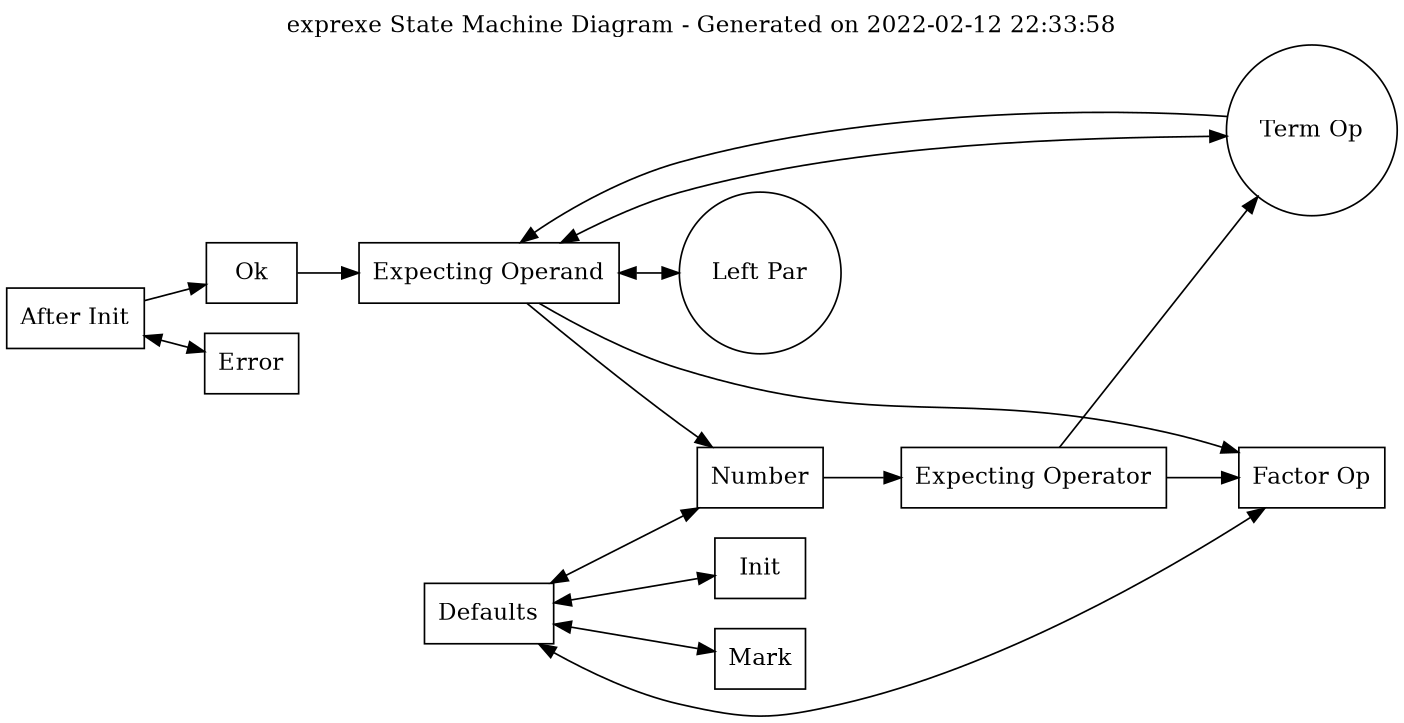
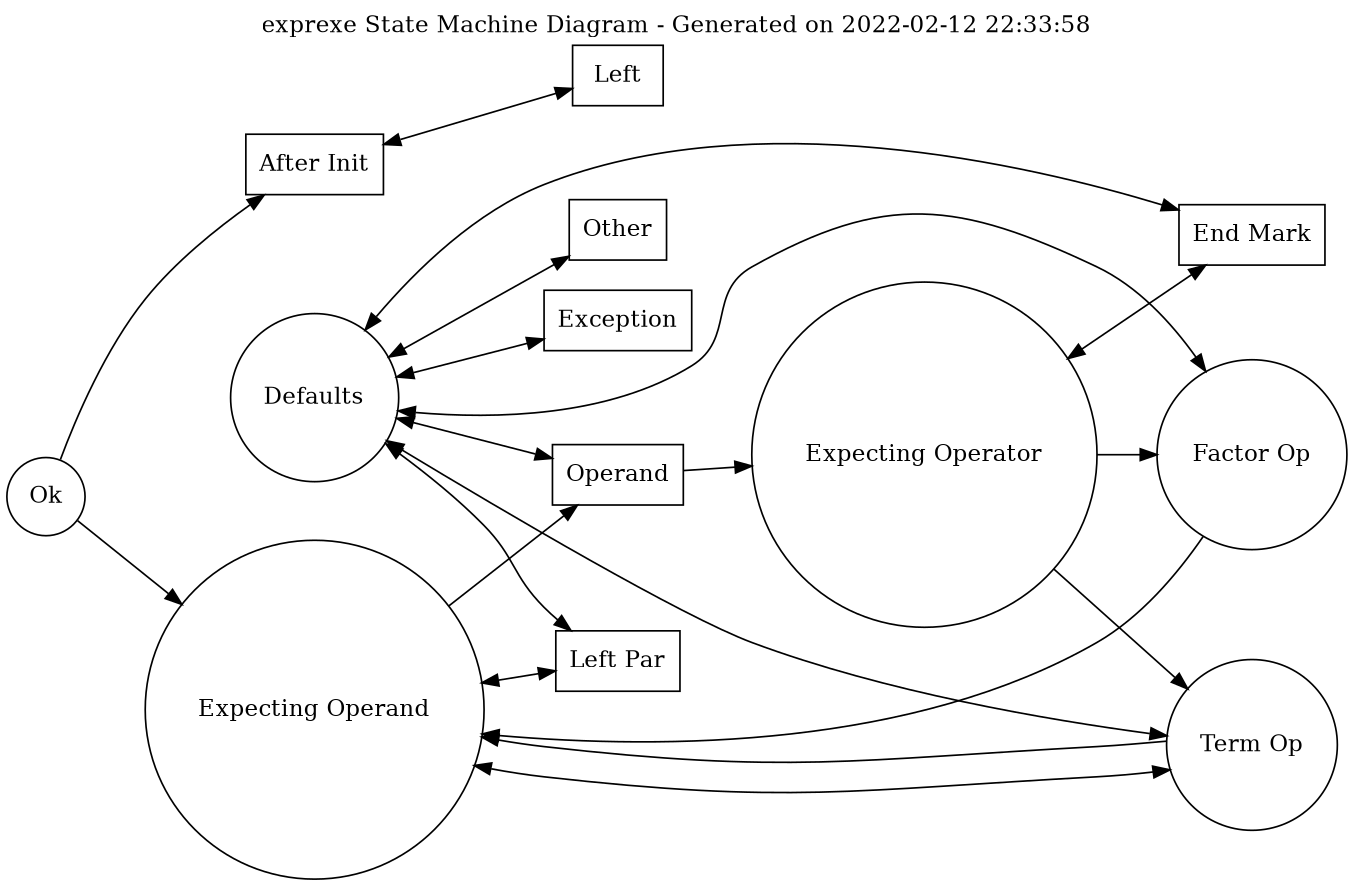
none -> (1252, 235)
(252, 273) -> (46, 497)
(489, 273) -> (315, 710)
(760, 273) -> (618, 661)
(167, 295) -> (133, 315)
(252, 364) -> (618, 76)
(873, 405) -> (880, 720)
(760, 478) -> (618, 475)
(1034, 478) -> (924, 455)
(1312, 478) -> (1252, 455)
none -> (487, 529)
(760, 568) -> (618, 320)
(489, 614) -> (315, 398)
none -> (756, 644)
(760, 659) -> (618, 230)
